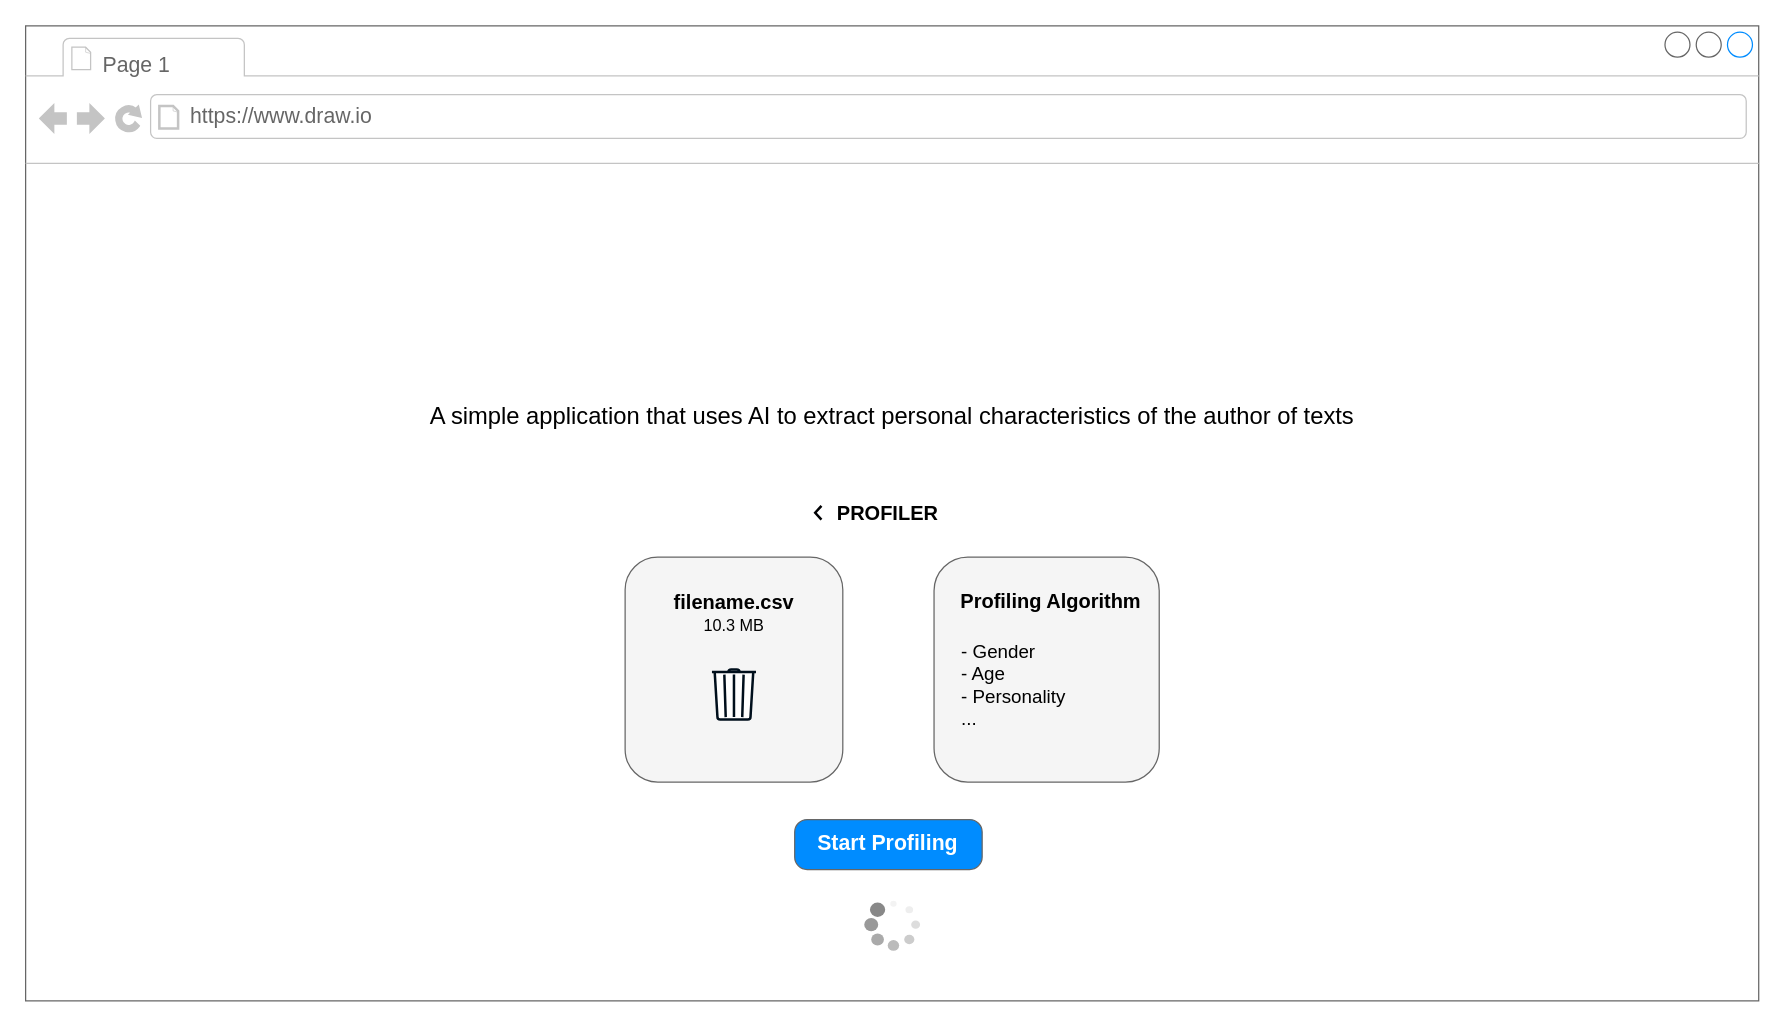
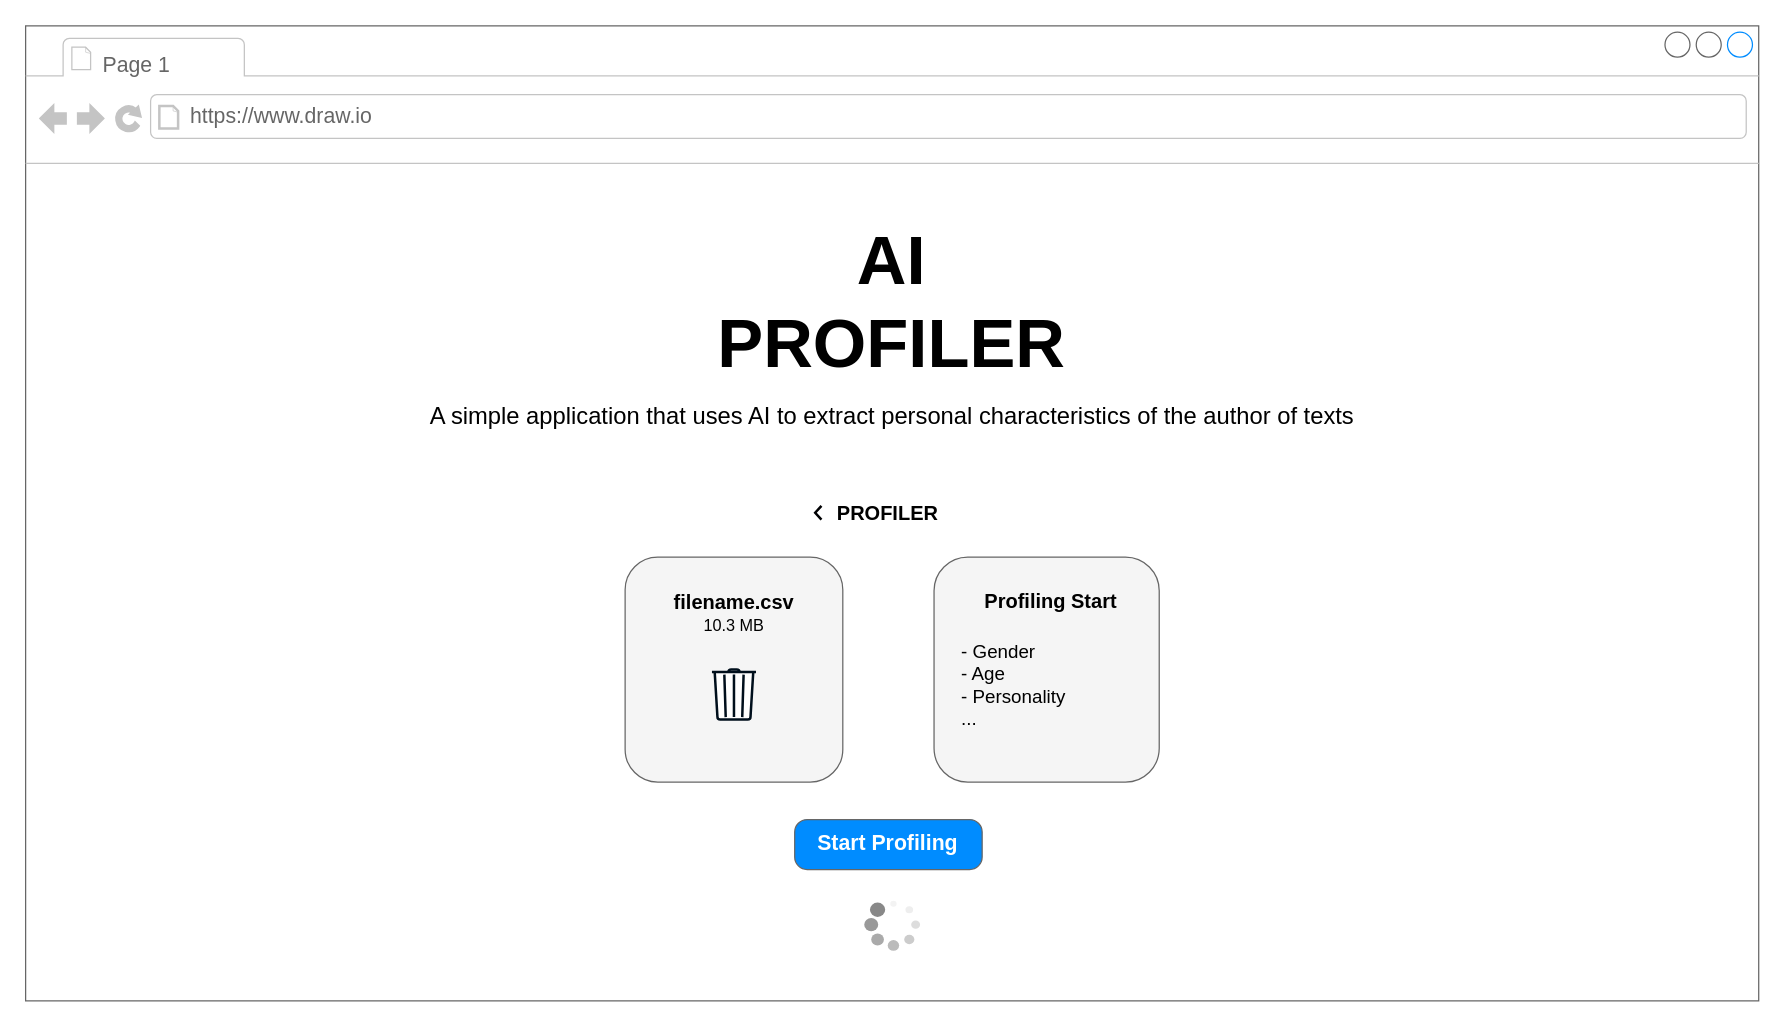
none -> (892, 301)
(1051, 601) -> (1051, 601)
